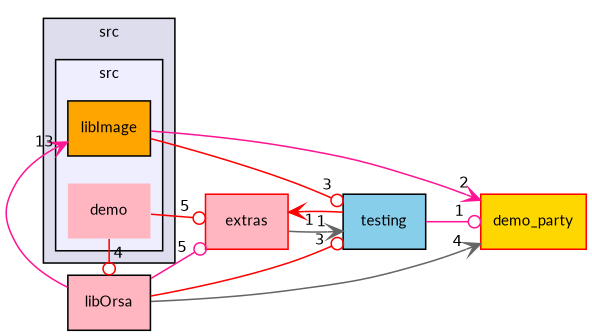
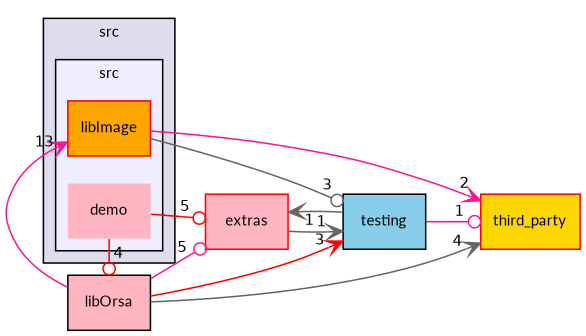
(109, 128) -> (109, 128)
(242, 165) -> (242, 165)
(324, 211) -> (324, 211)
(533, 222) -> (530, 222)
(243, 276) -> (241, 277)
